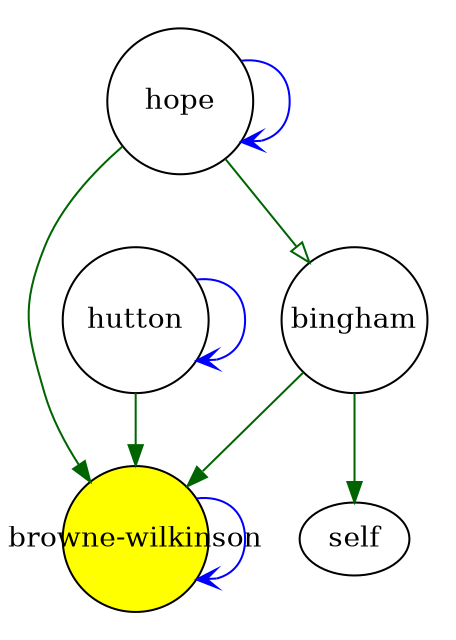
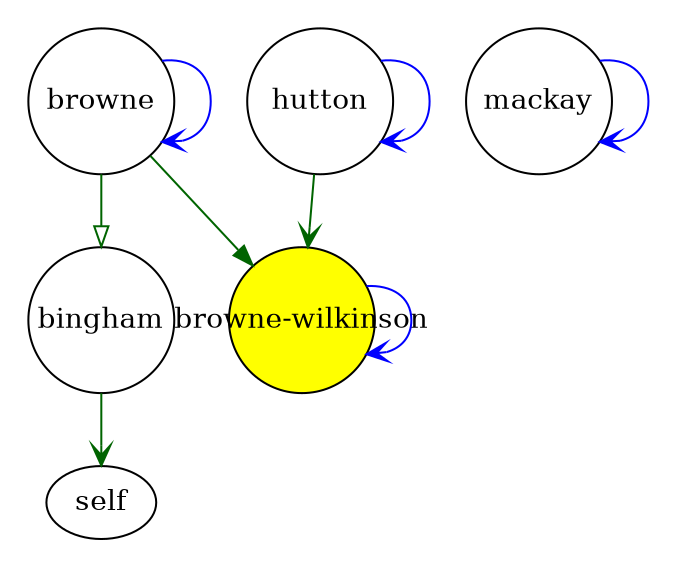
(180, 101) -> (101, 101)
none -> (539, 101)
(136, 419) -> (312, 201)
(253, 422) -> none
(355, 437) -> (101, 419)
